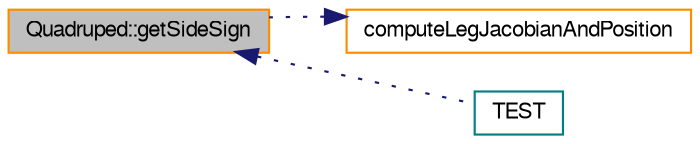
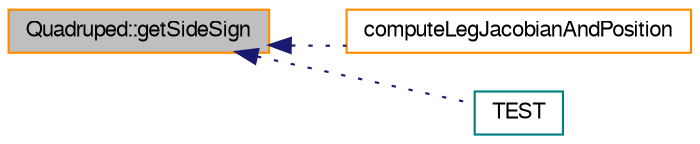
(297, 17) -> (319, 46)
